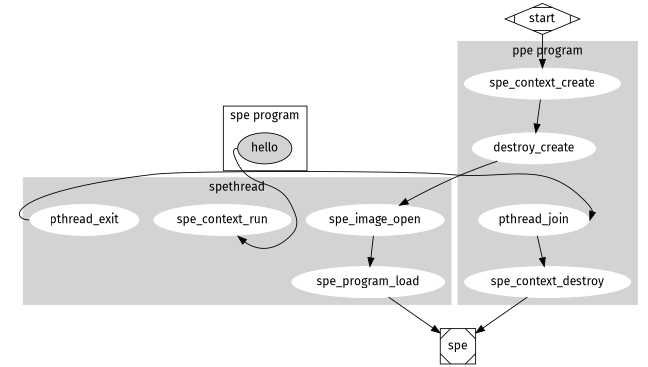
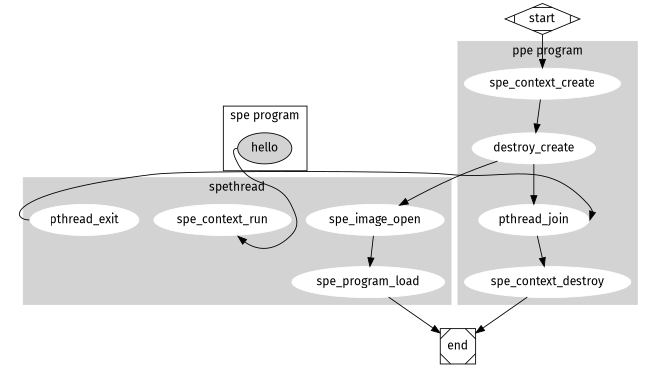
none -> (534, 181)
(458, 346) -> (458, 346)
